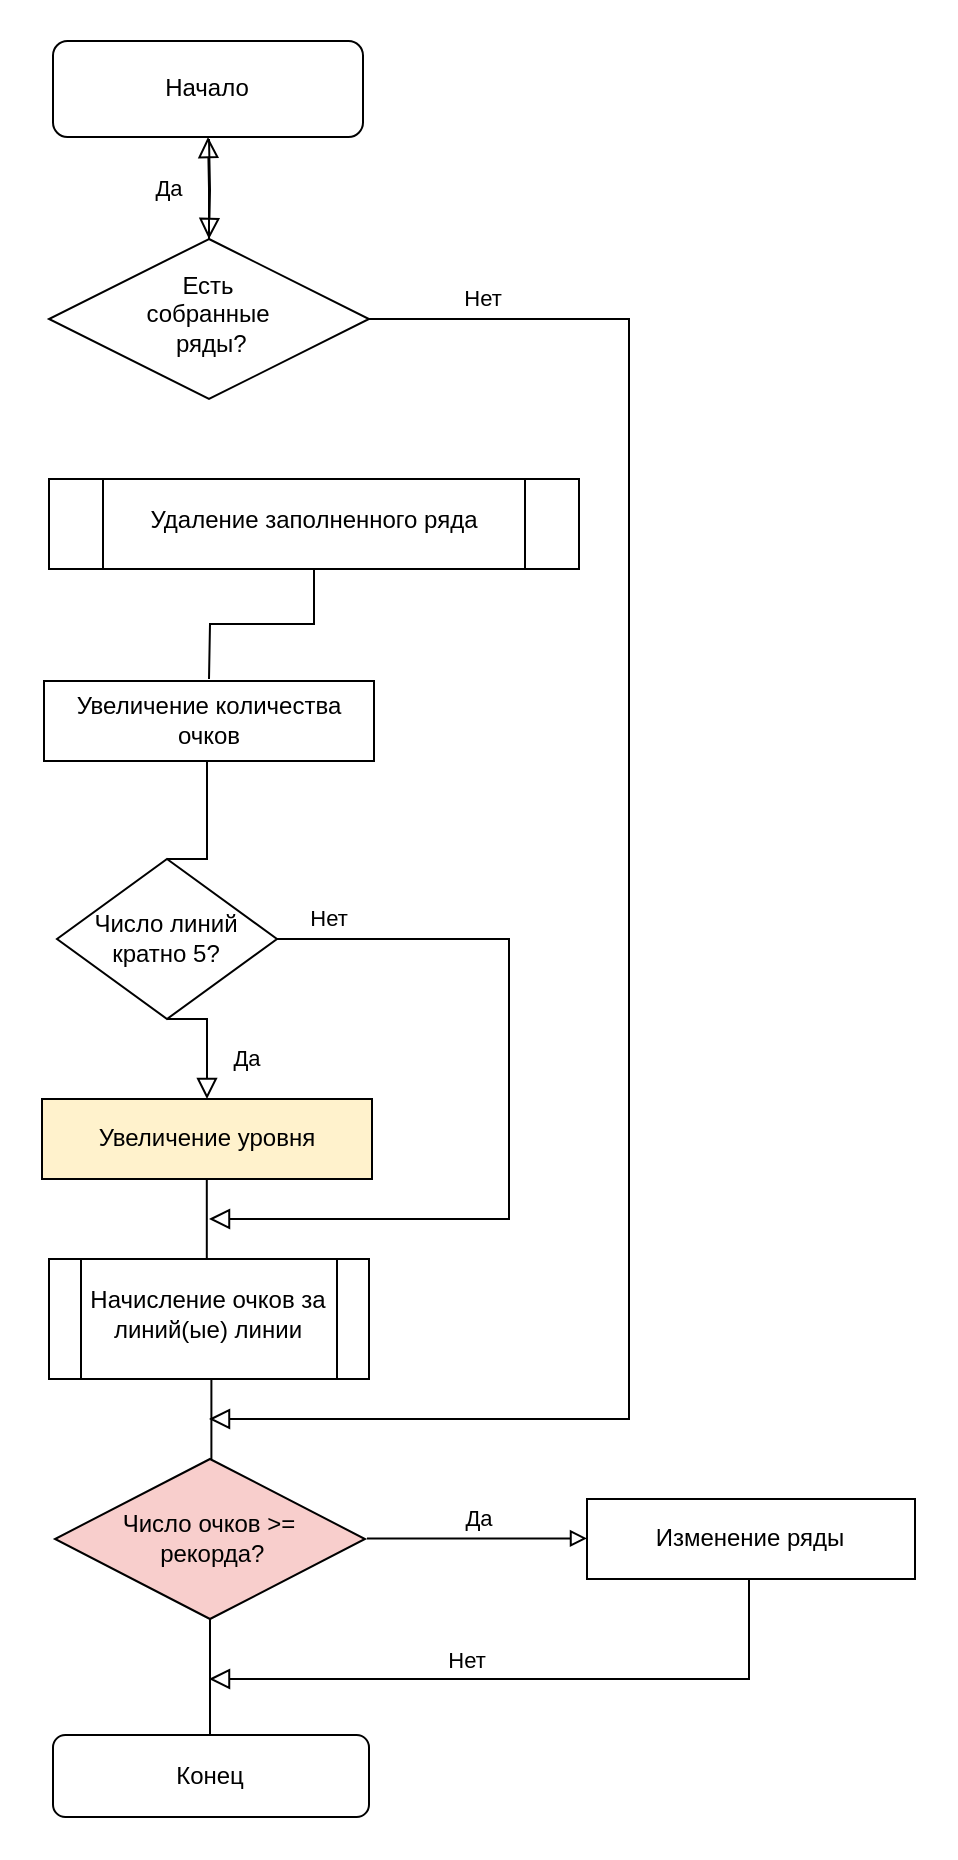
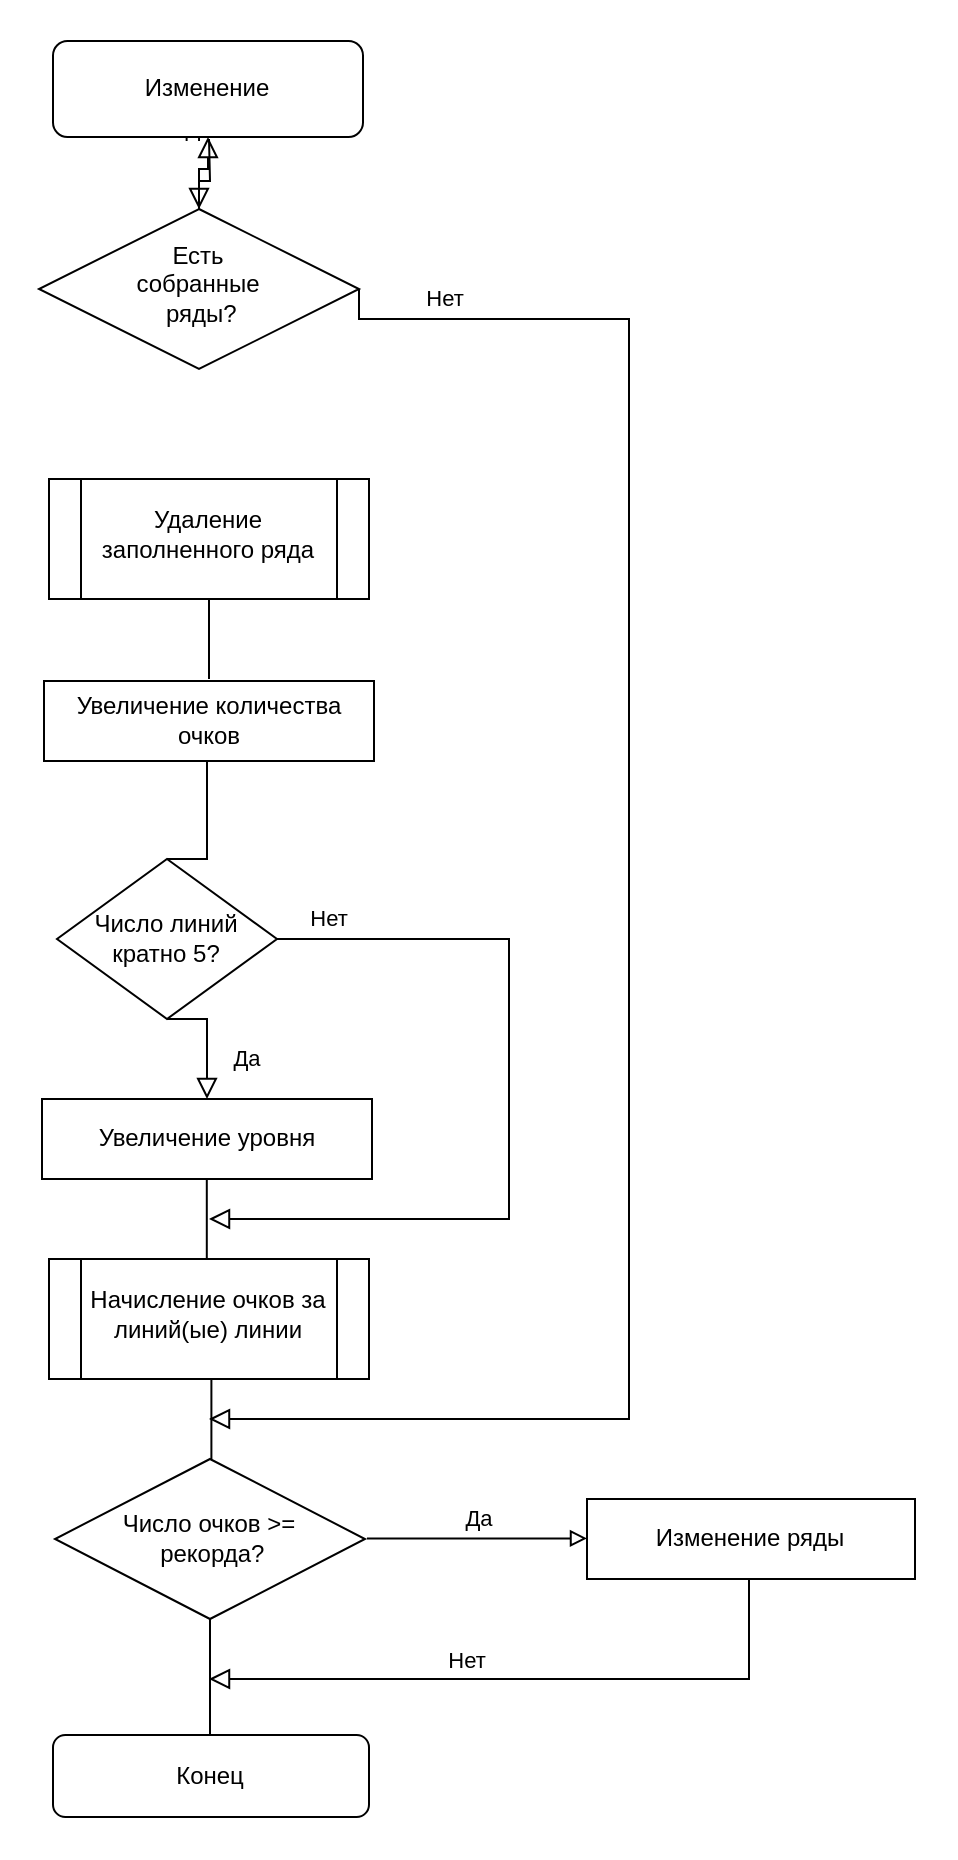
(208, 89) -> (208, 89)
(209, 319) -> (199, 289)
(314, 524) -> (209, 539)
(207, 1139) -> (207, 1139)
(210, 1539) -> (210, 1539)
